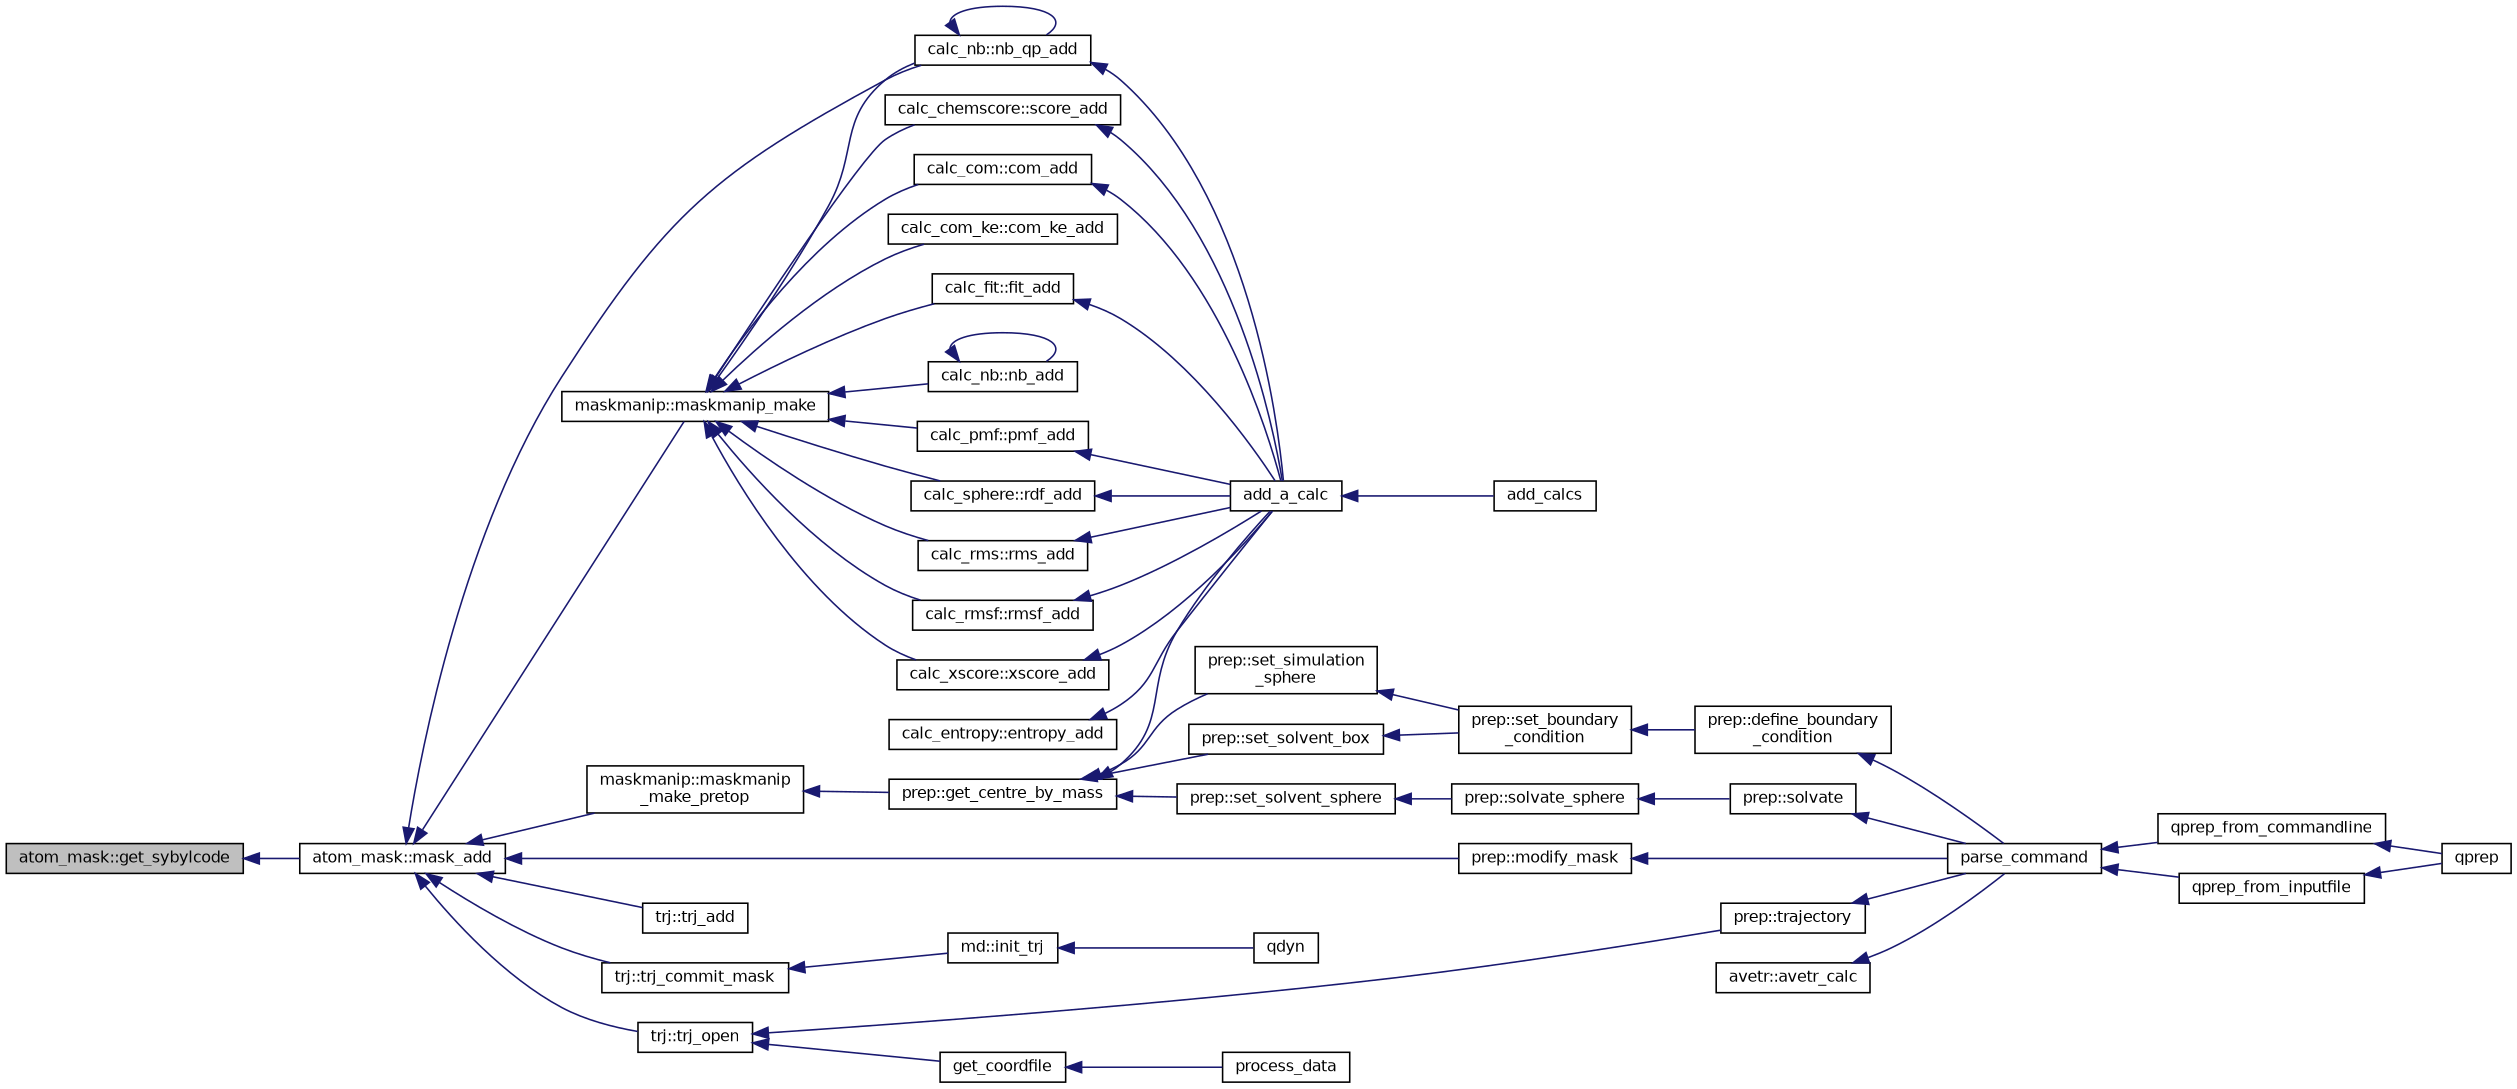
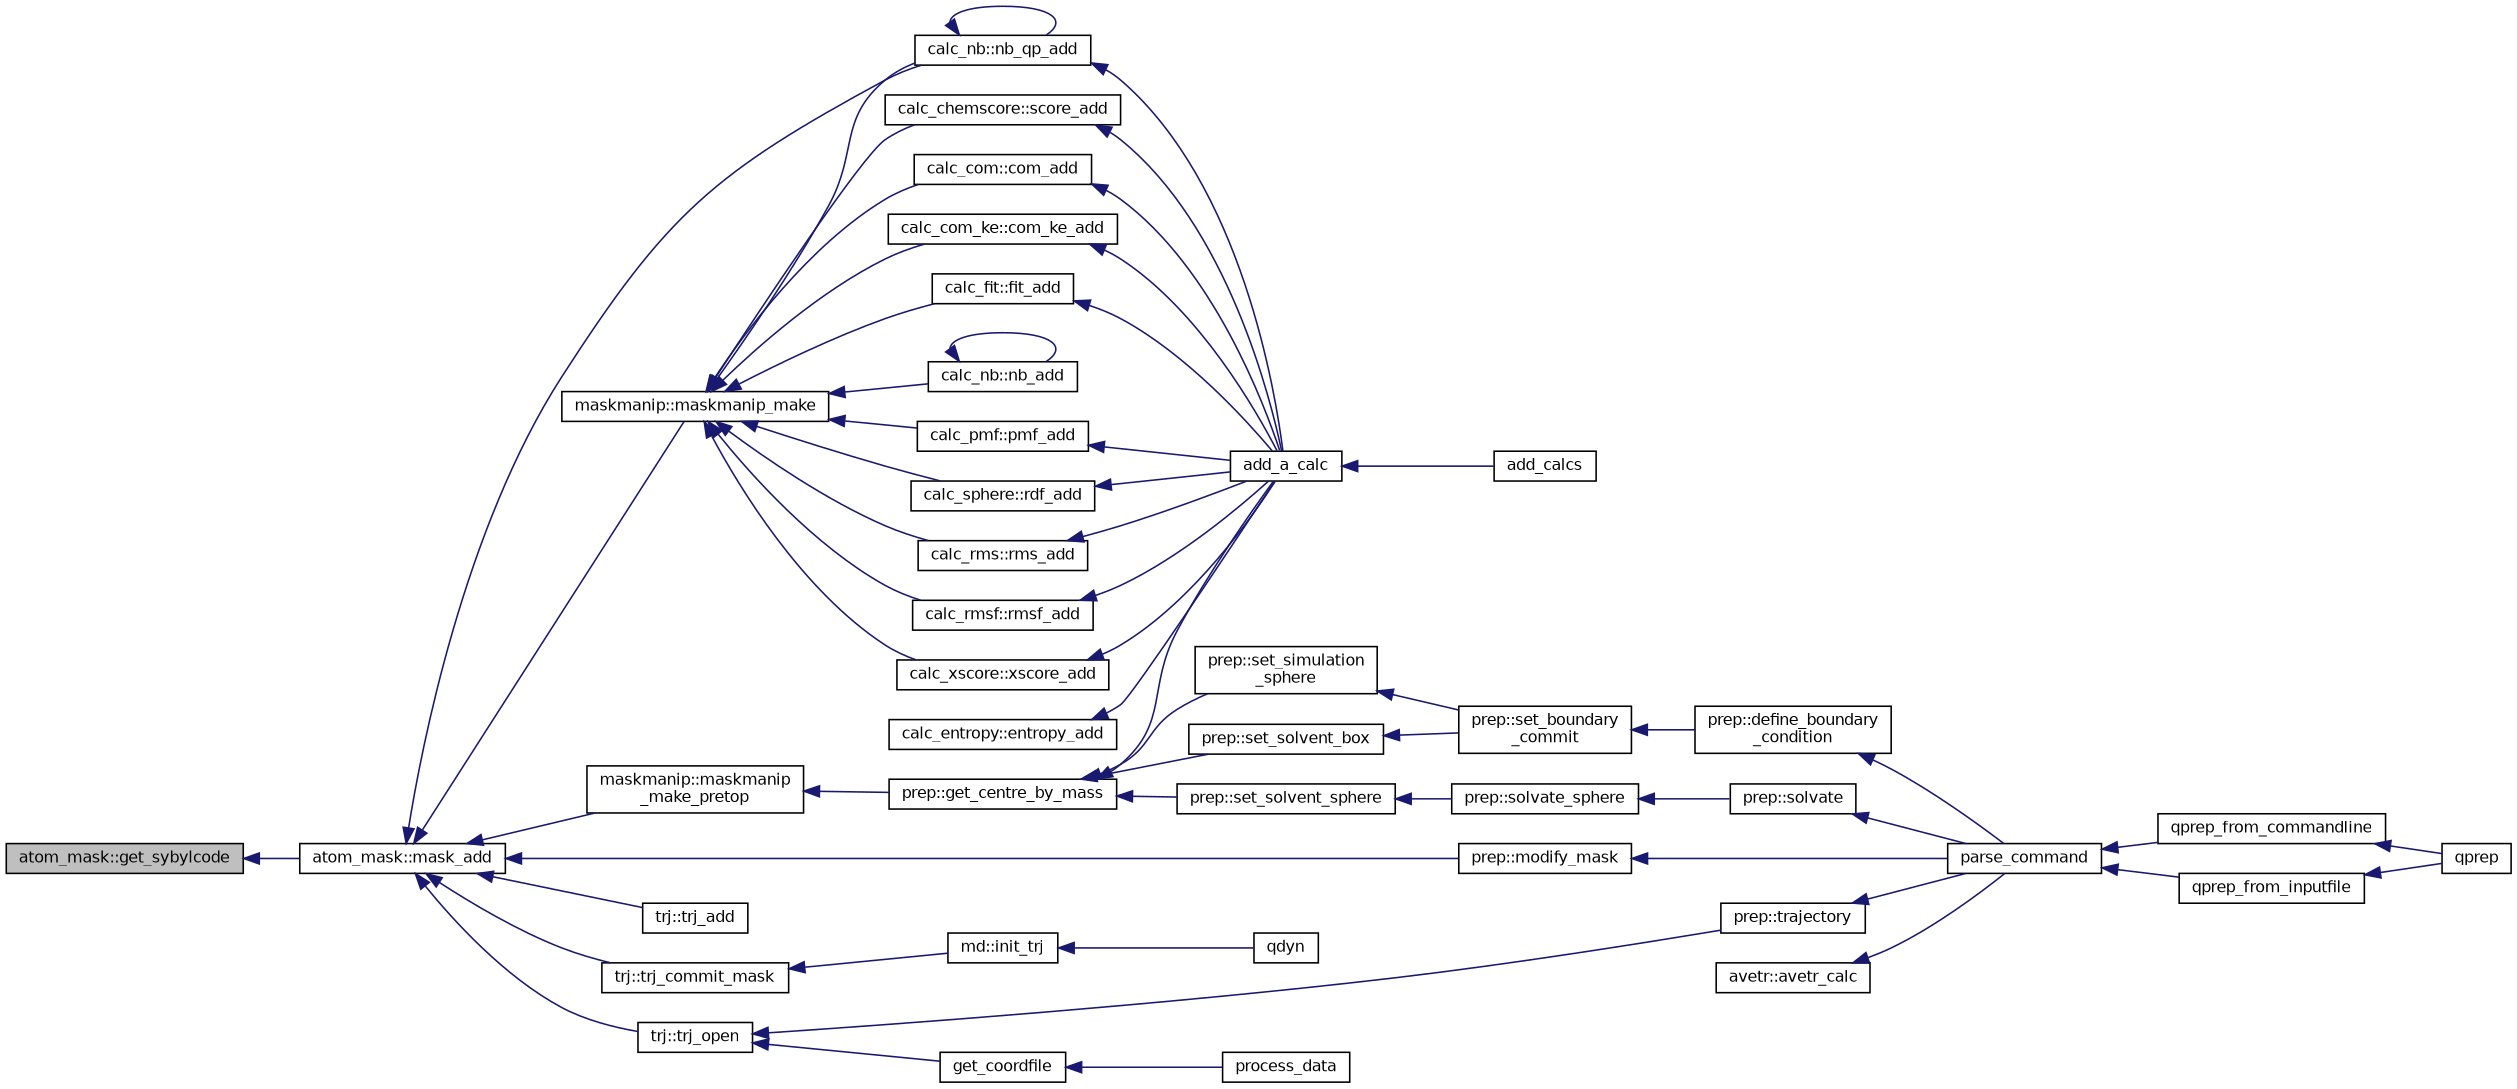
none -> (1204, 338)
(1545, 730) -> (1545, 730)
